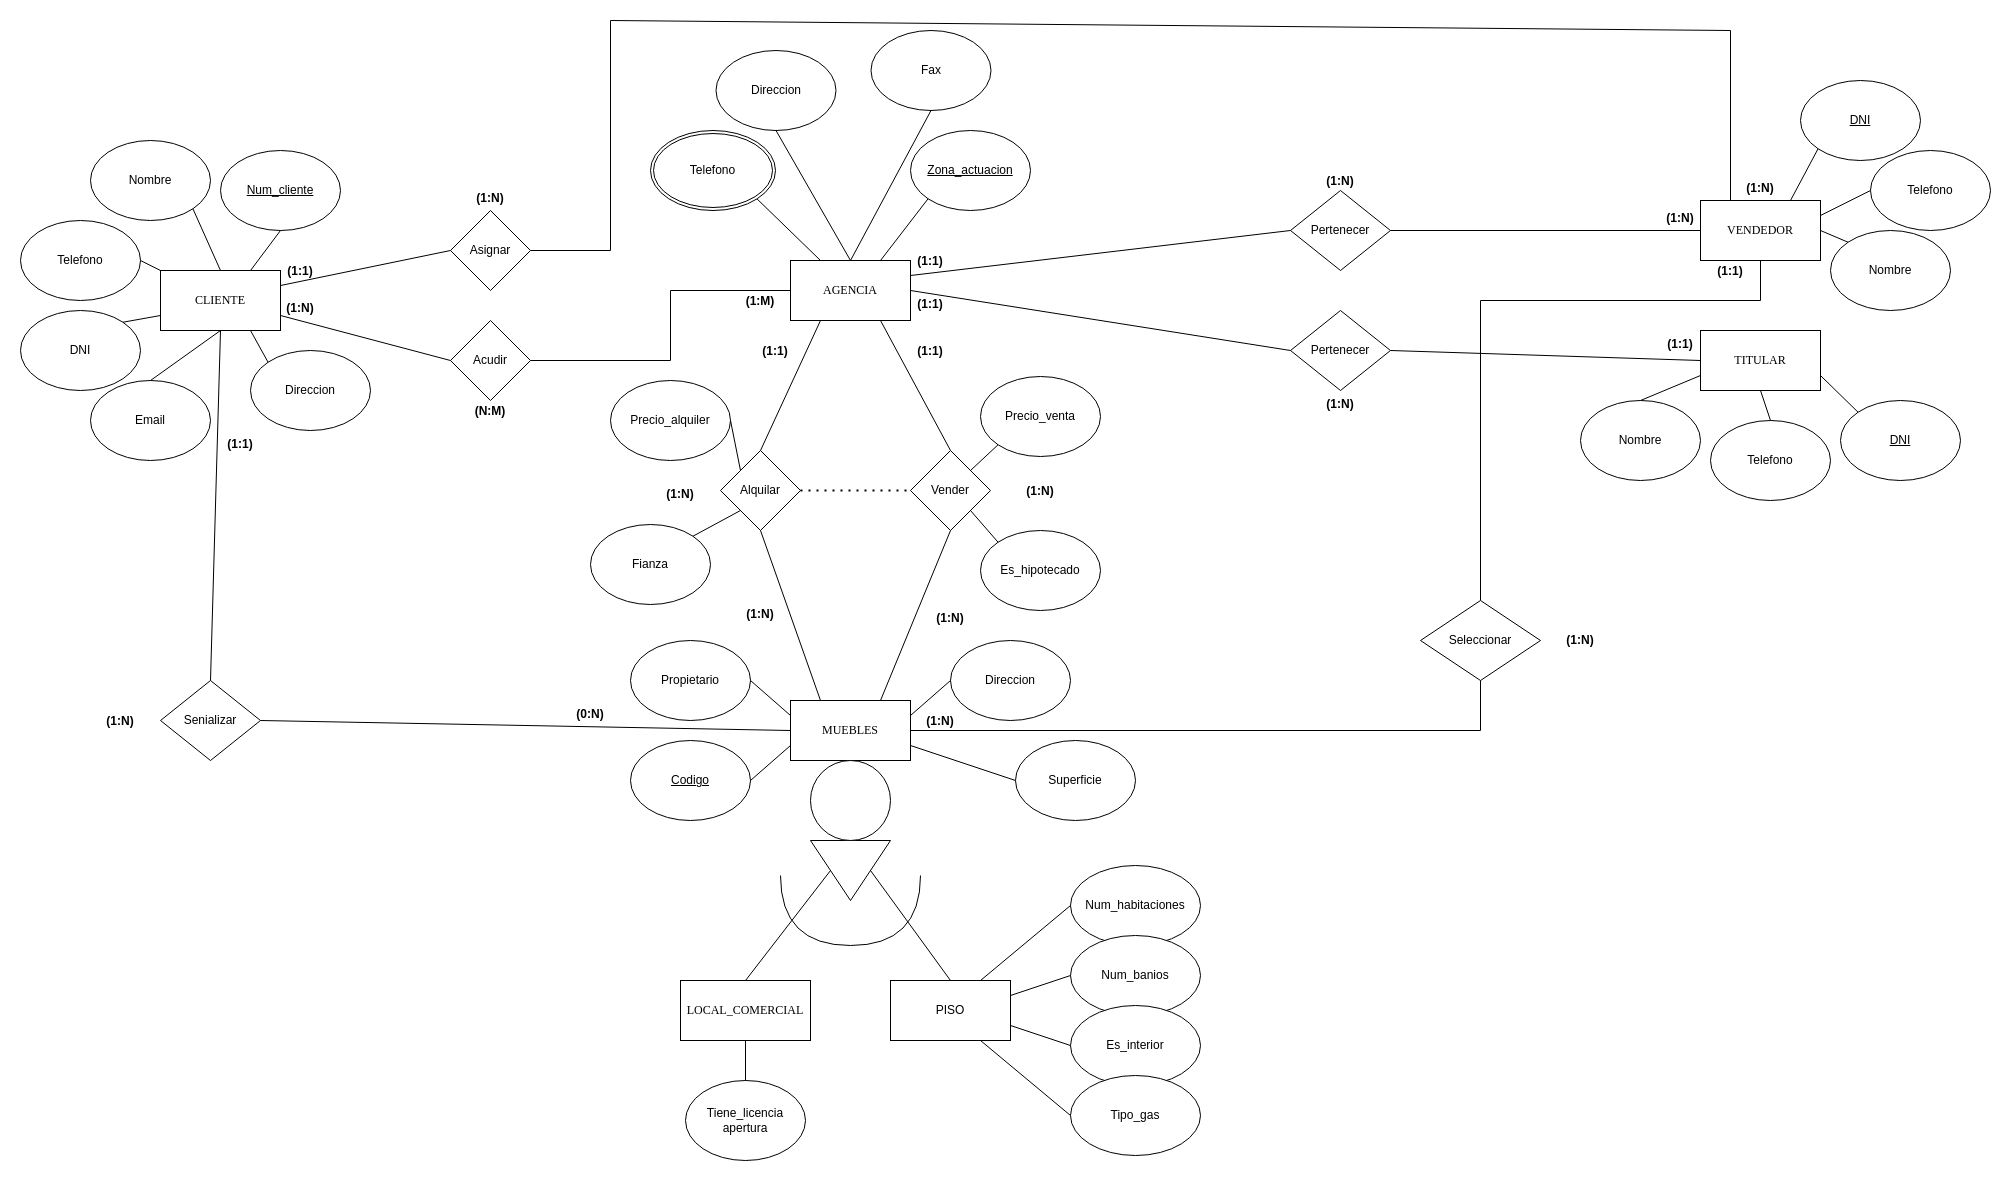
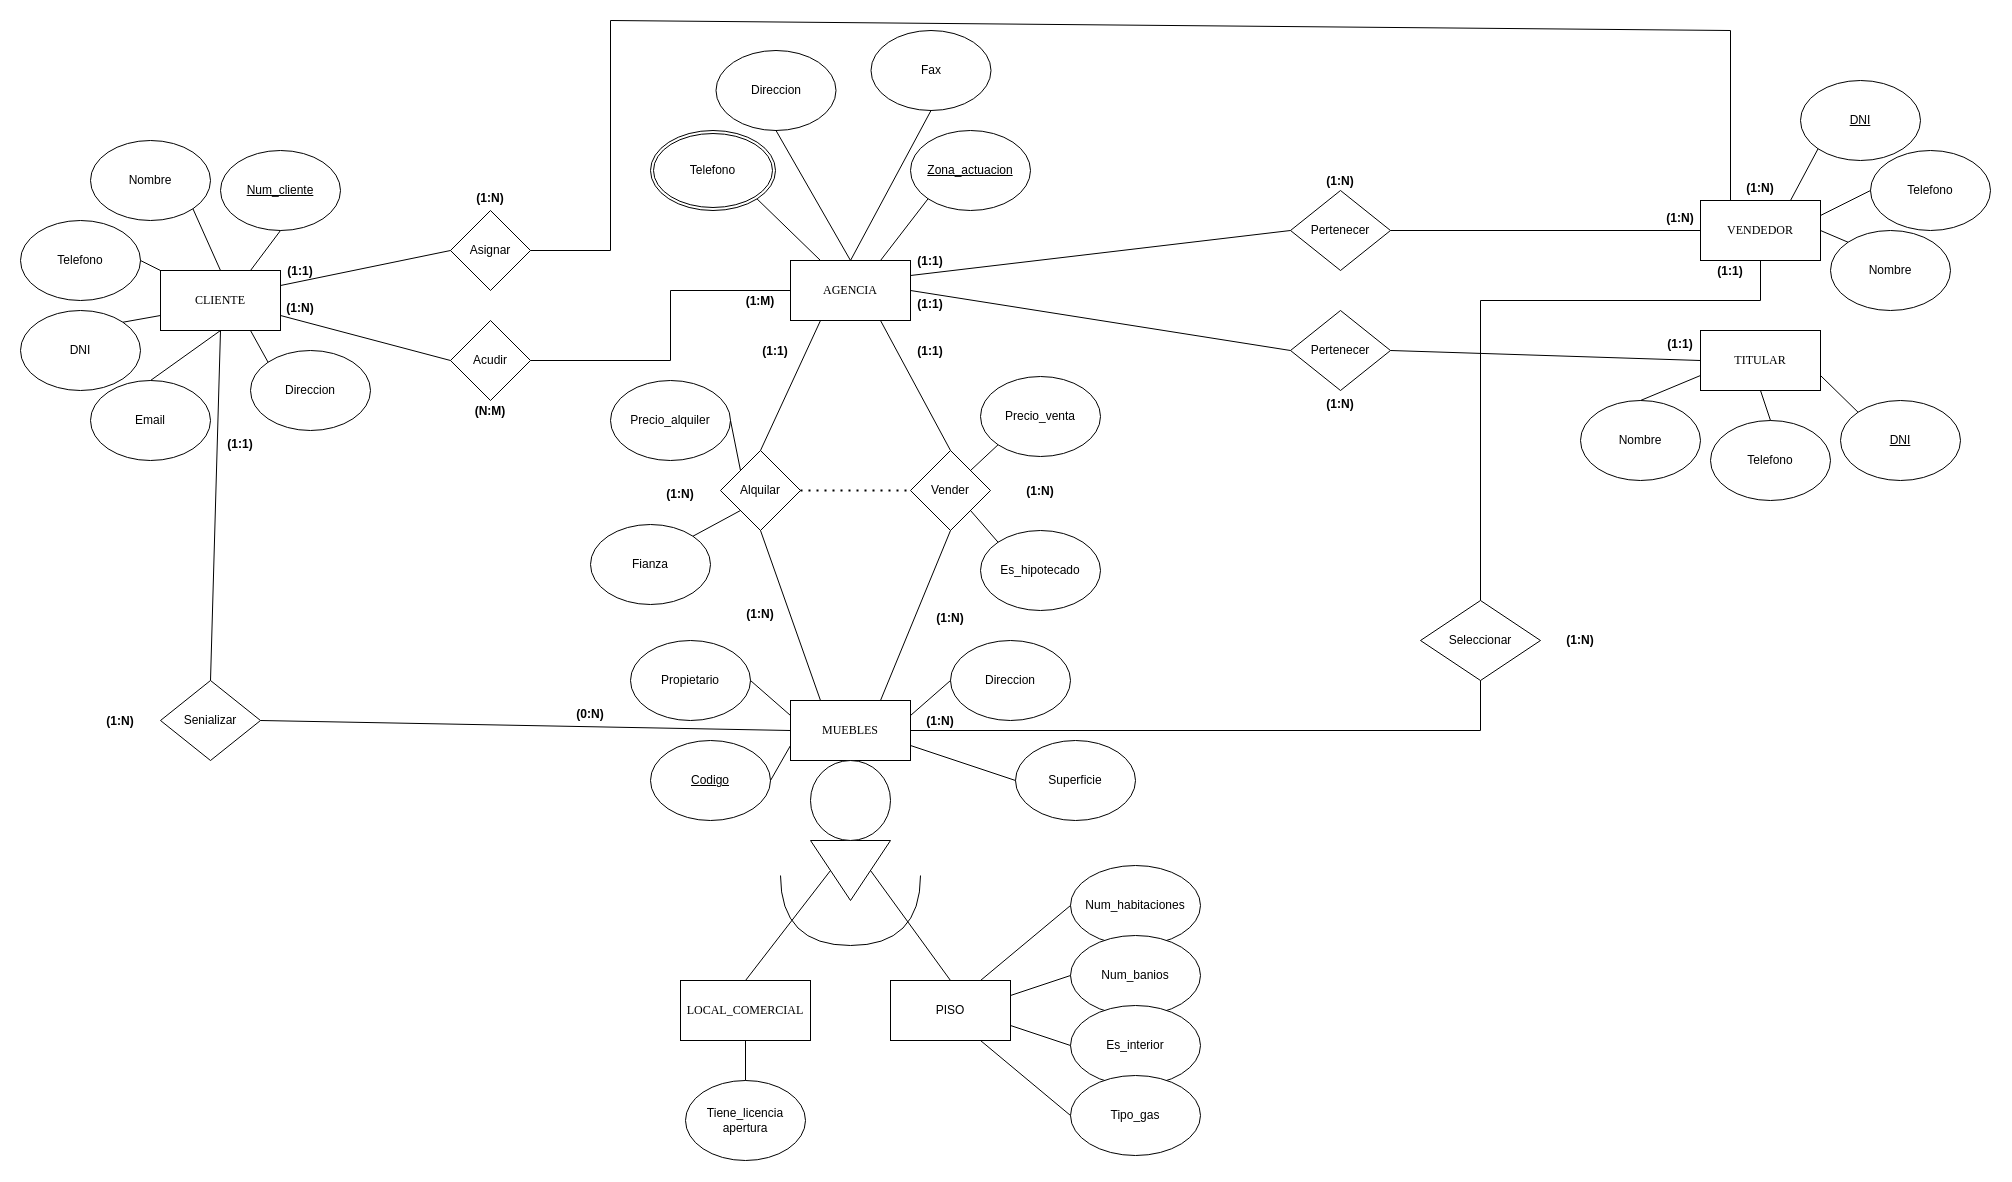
(691, 781) -> (711, 781)
